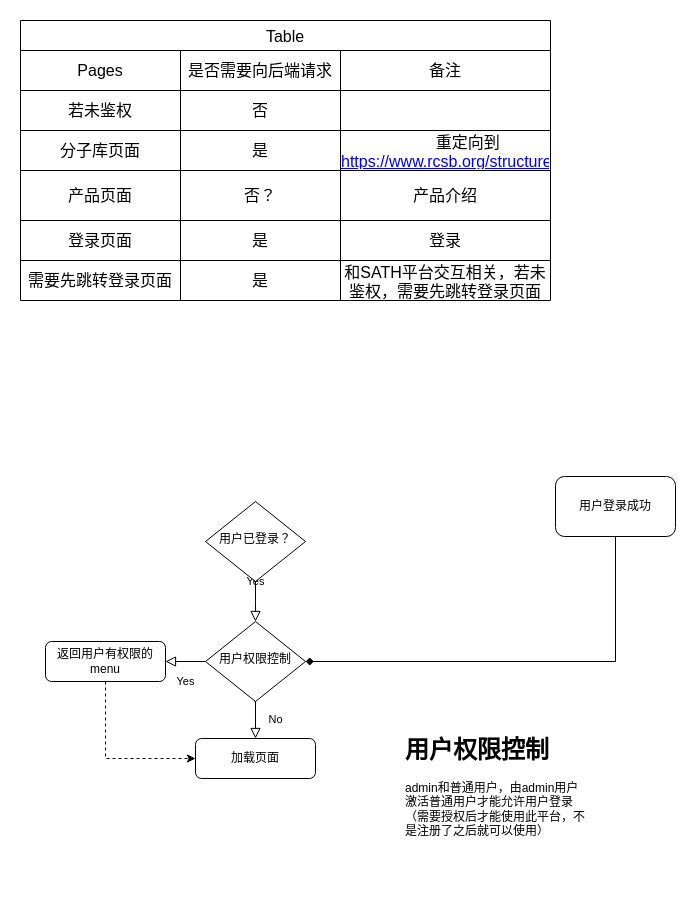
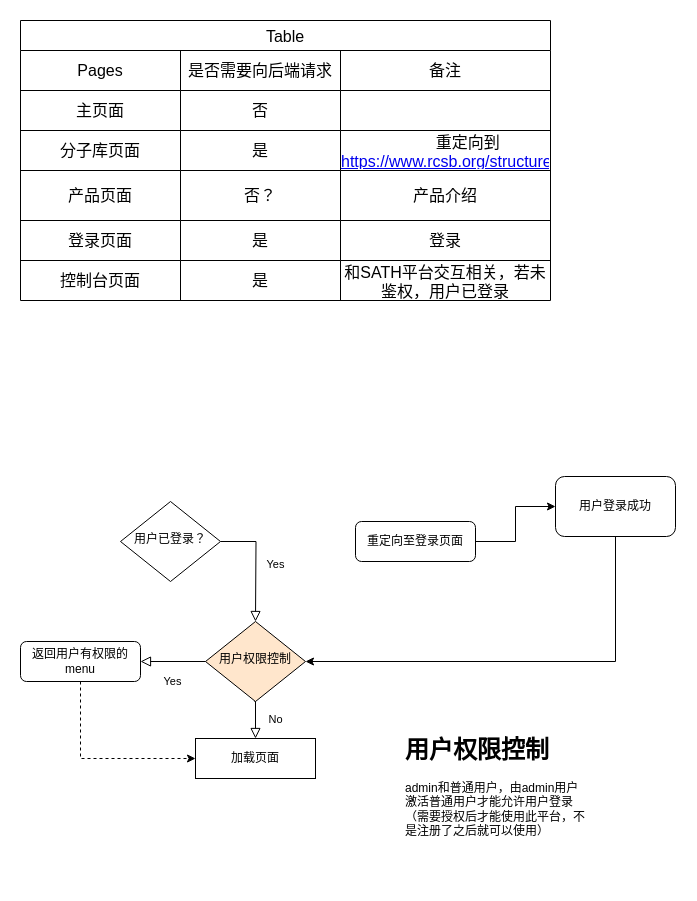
(101, 111) -> (101, 111)
(101, 281) -> (101, 281)
(446, 281) -> (446, 281)
none -> (516, 528)
(256, 542) -> (171, 542)
none -> (416, 542)
(106, 662) -> (81, 662)
(256, 662) -> (256, 662)
(314, 662) -> (314, 662)
(256, 759) -> (256, 759)
